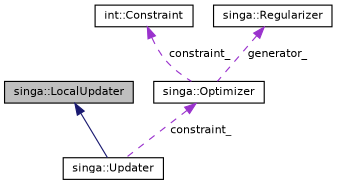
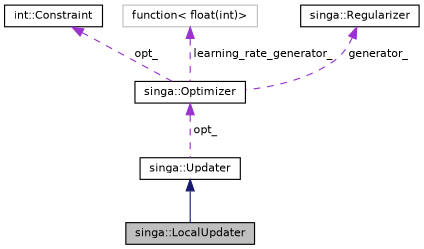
none -> (190, 16)
(199, 54) -> (145, 54)
(200, 130) -> (204, 130)
(94, 135) -> (190, 207)
